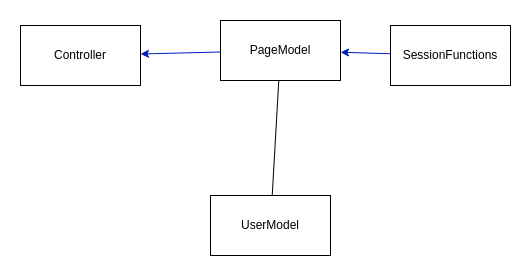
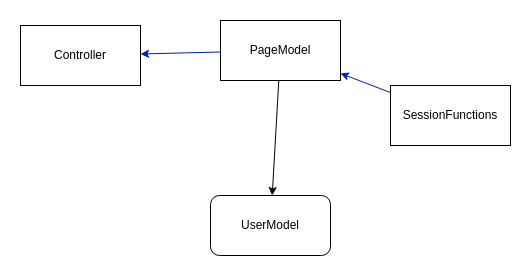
(451, 56) -> (451, 116)
(273, 190) -> (273, 187)
(271, 226) -> (271, 226)
